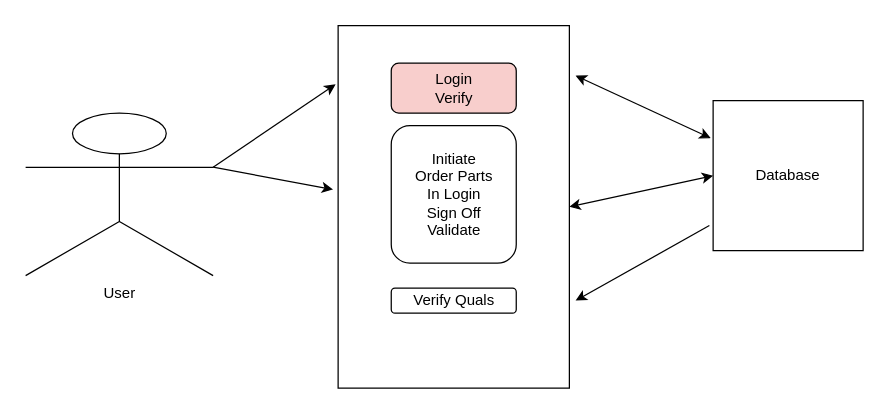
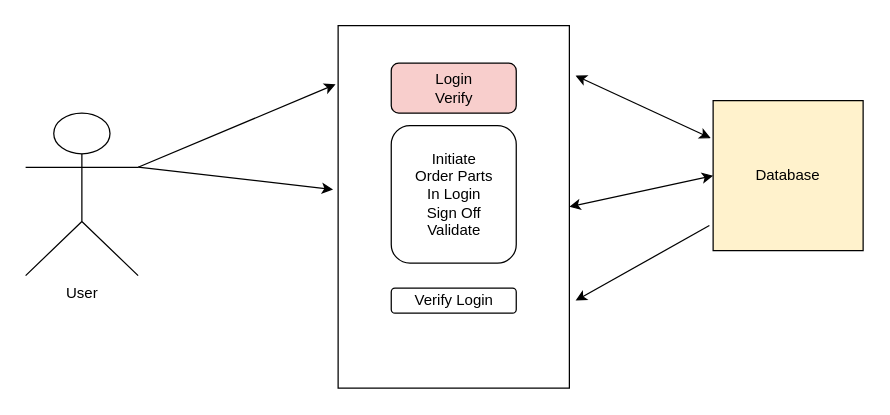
(788, 176) -> (788, 176)
(119, 194) -> (82, 194)
(454, 301) -> (454, 301)
